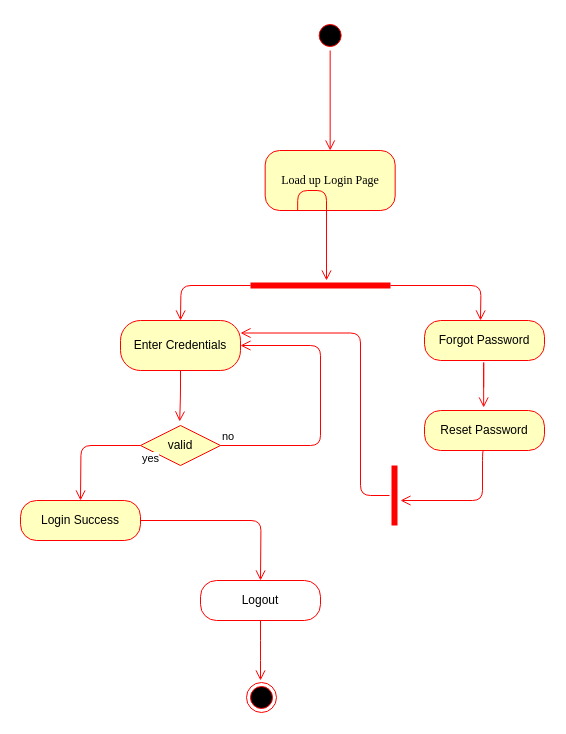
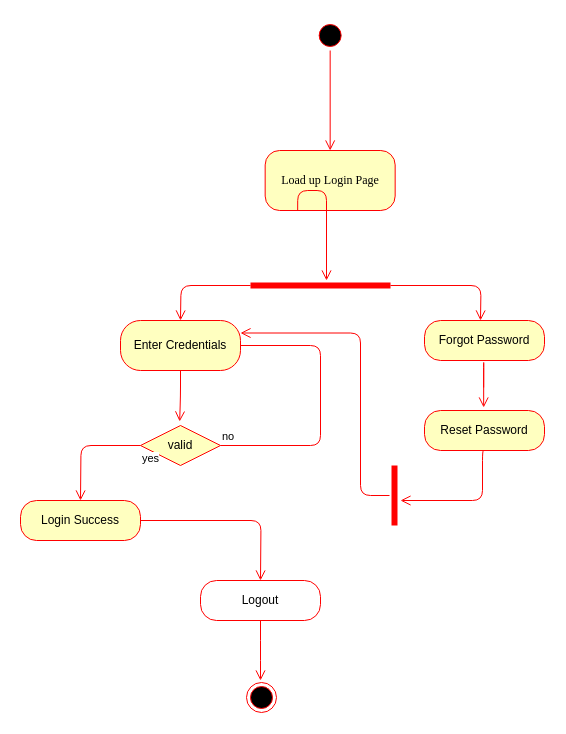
(247, 346) -> (247, 346)
